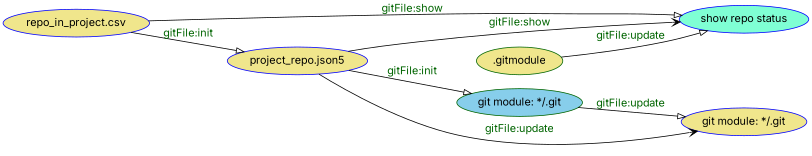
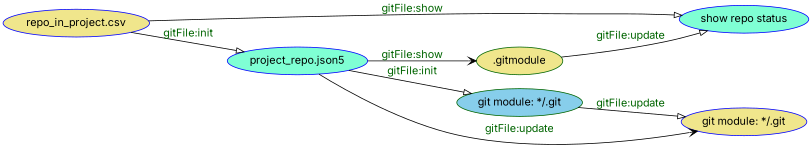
(510, 33) -> (418, 61)
(297, 61) -> (297, 61)
